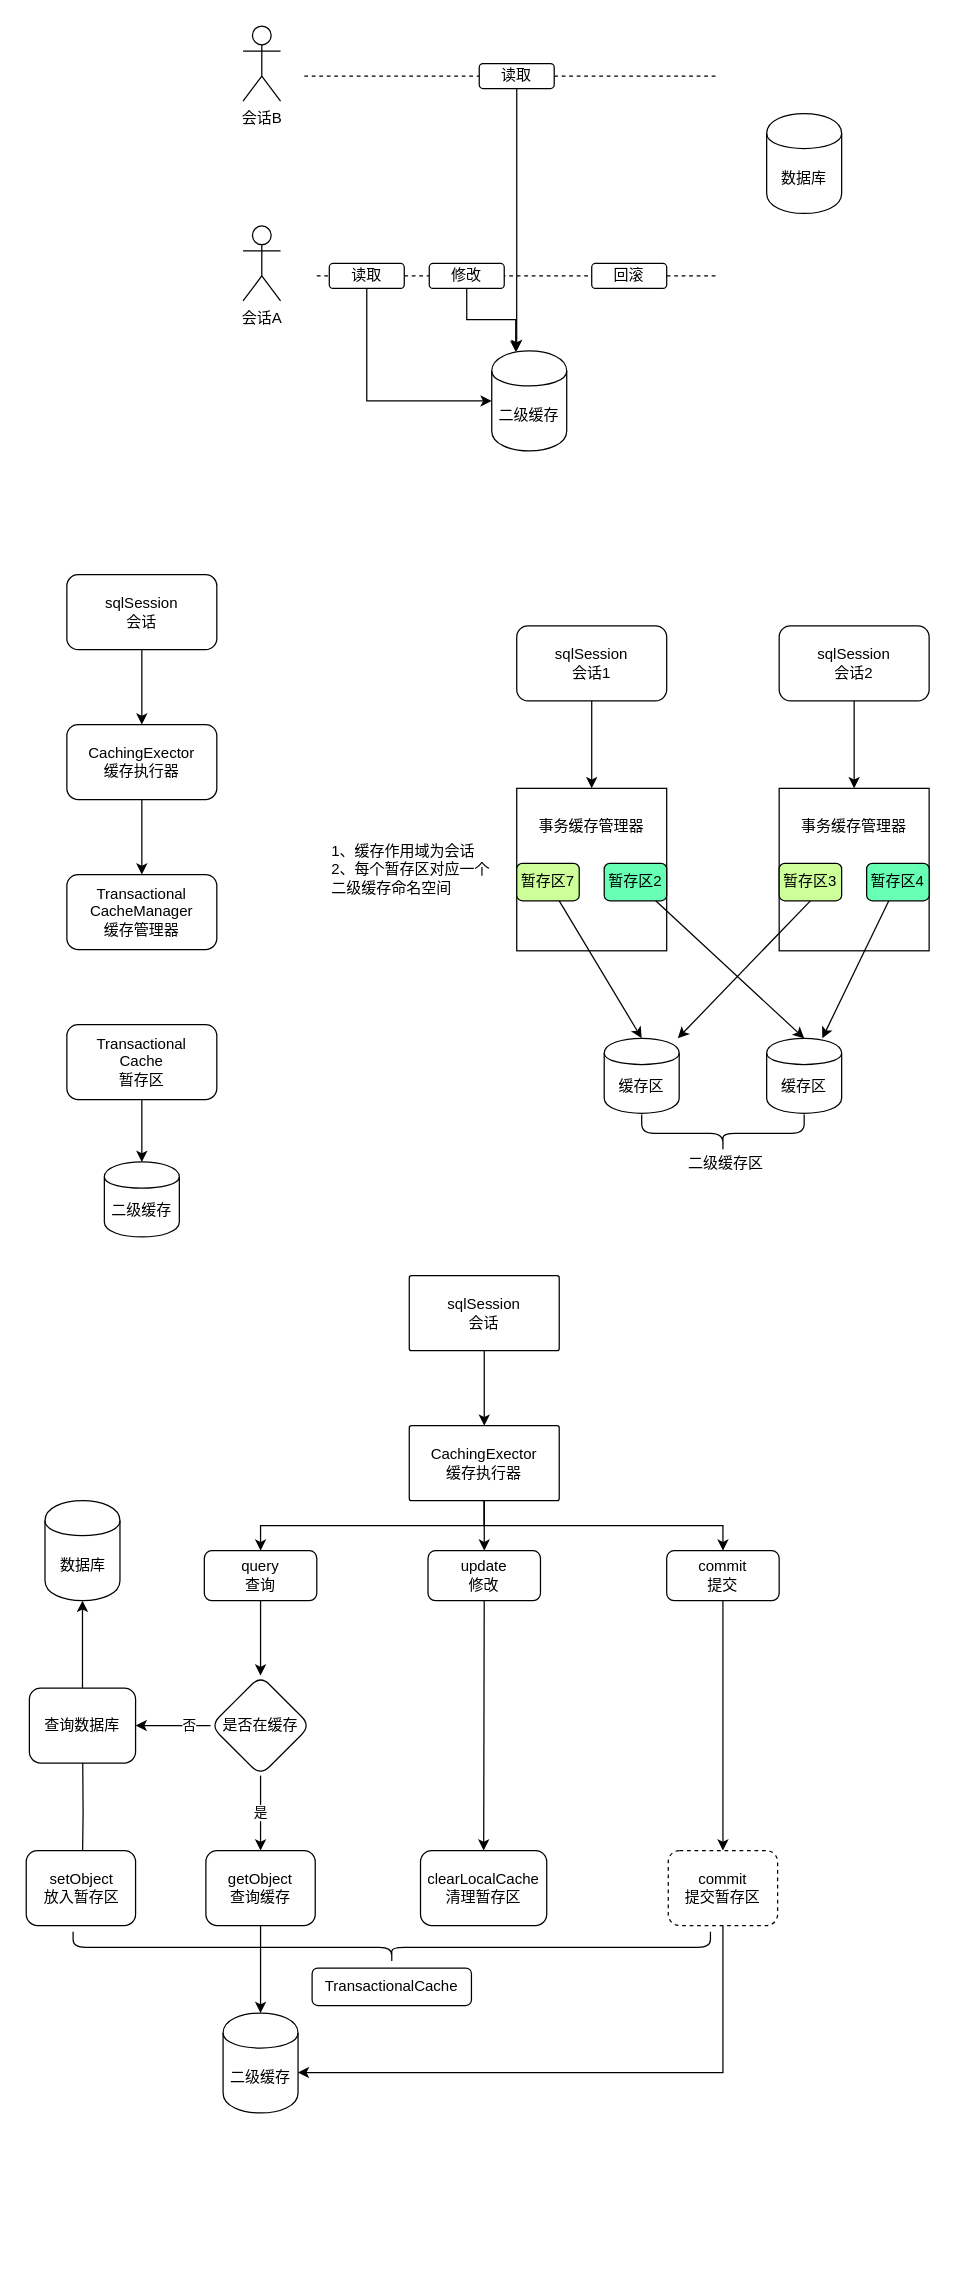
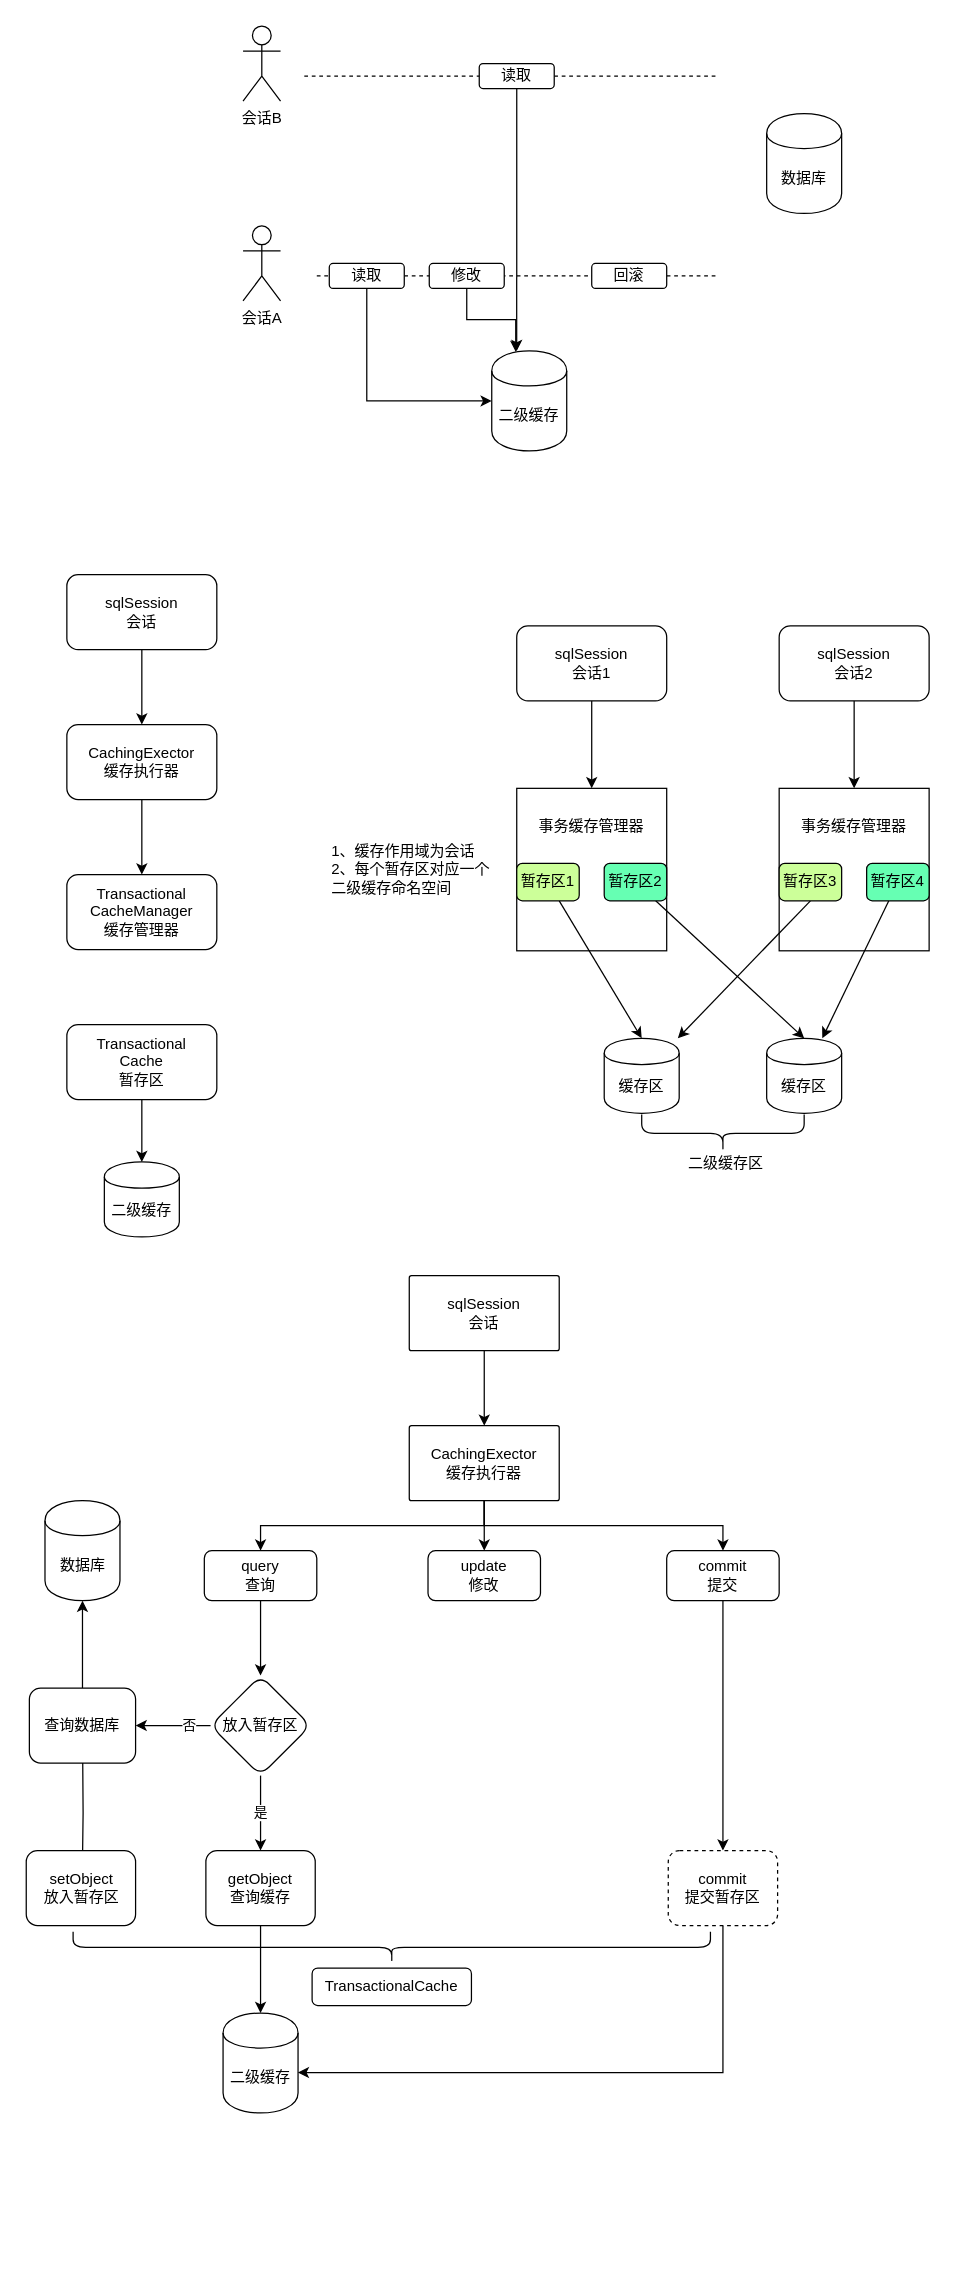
(548, 882) -> (548, 882)
(484, 1722) -> none
(261, 1726) -> (261, 1726)
(484, 1888) -> none
